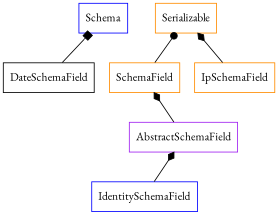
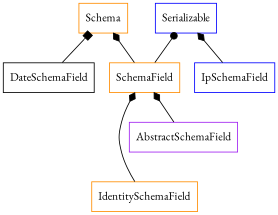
(103, 18) -> (103, 18)
(186, 18) -> (186, 18)
none -> (127, 52)
(235, 78) -> (235, 78)
(161, 171) -> (119, 142)
(145, 197) -> (145, 197)
